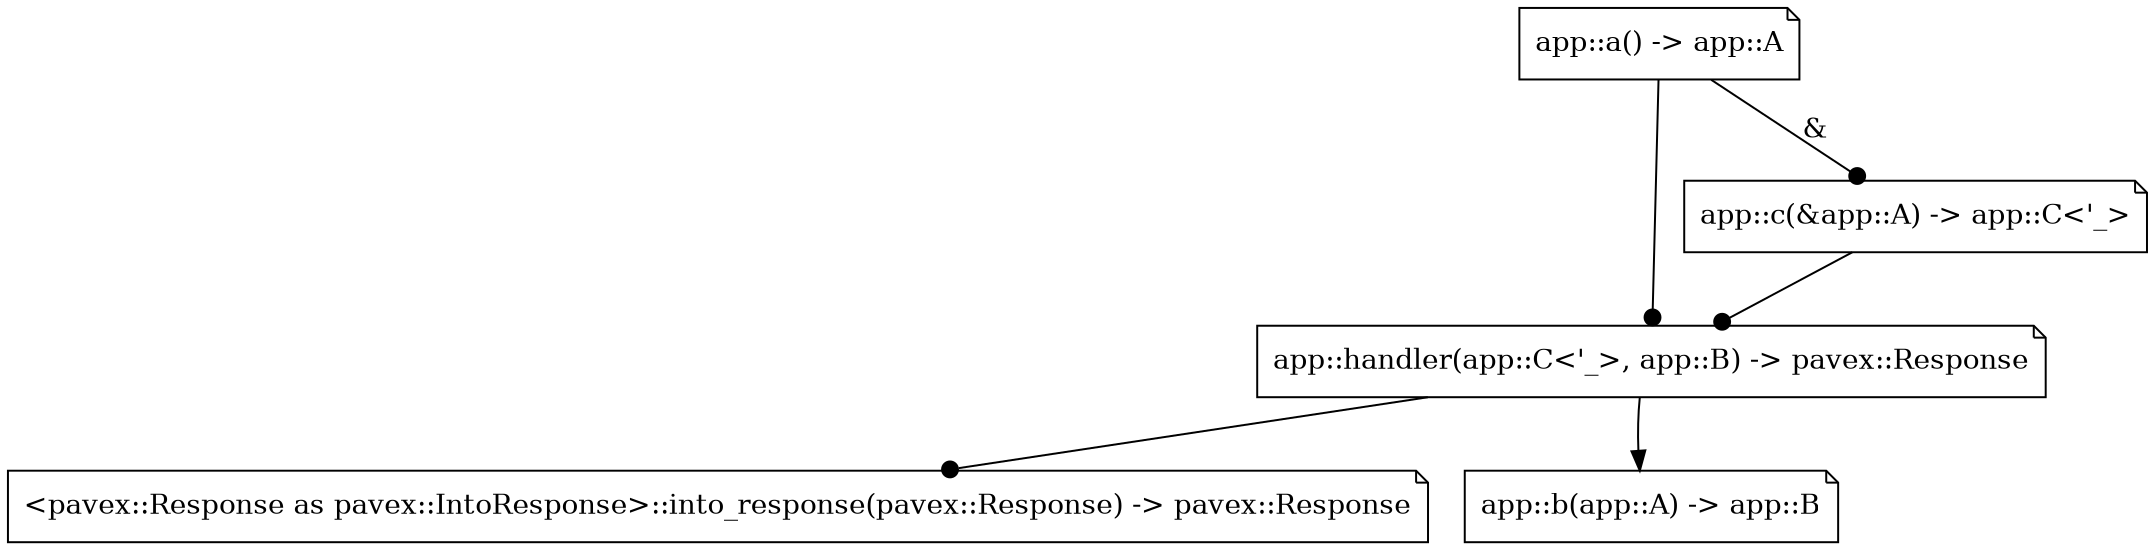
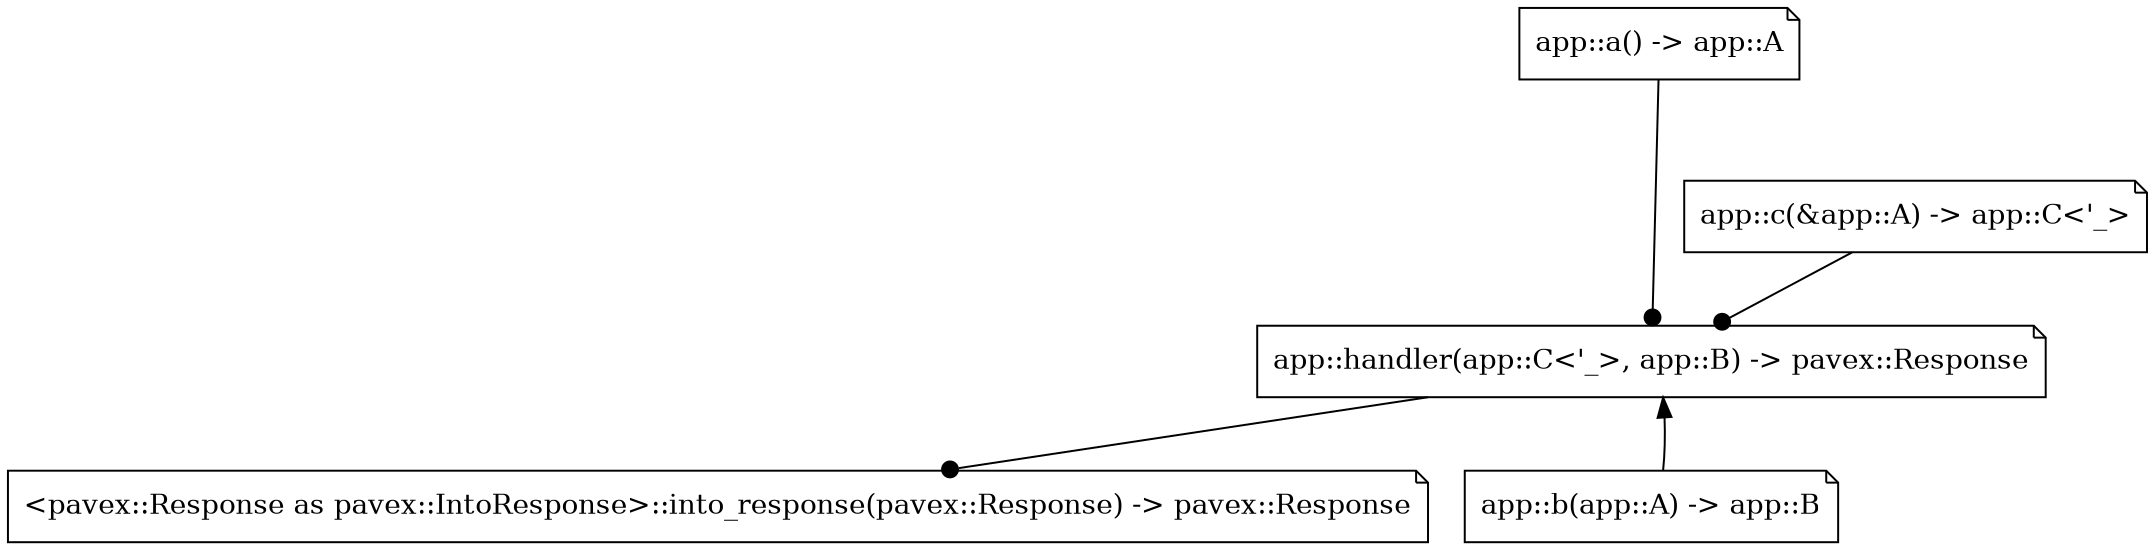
(1781, 126) -> none
(1638, 424) -> (1665, 444)
